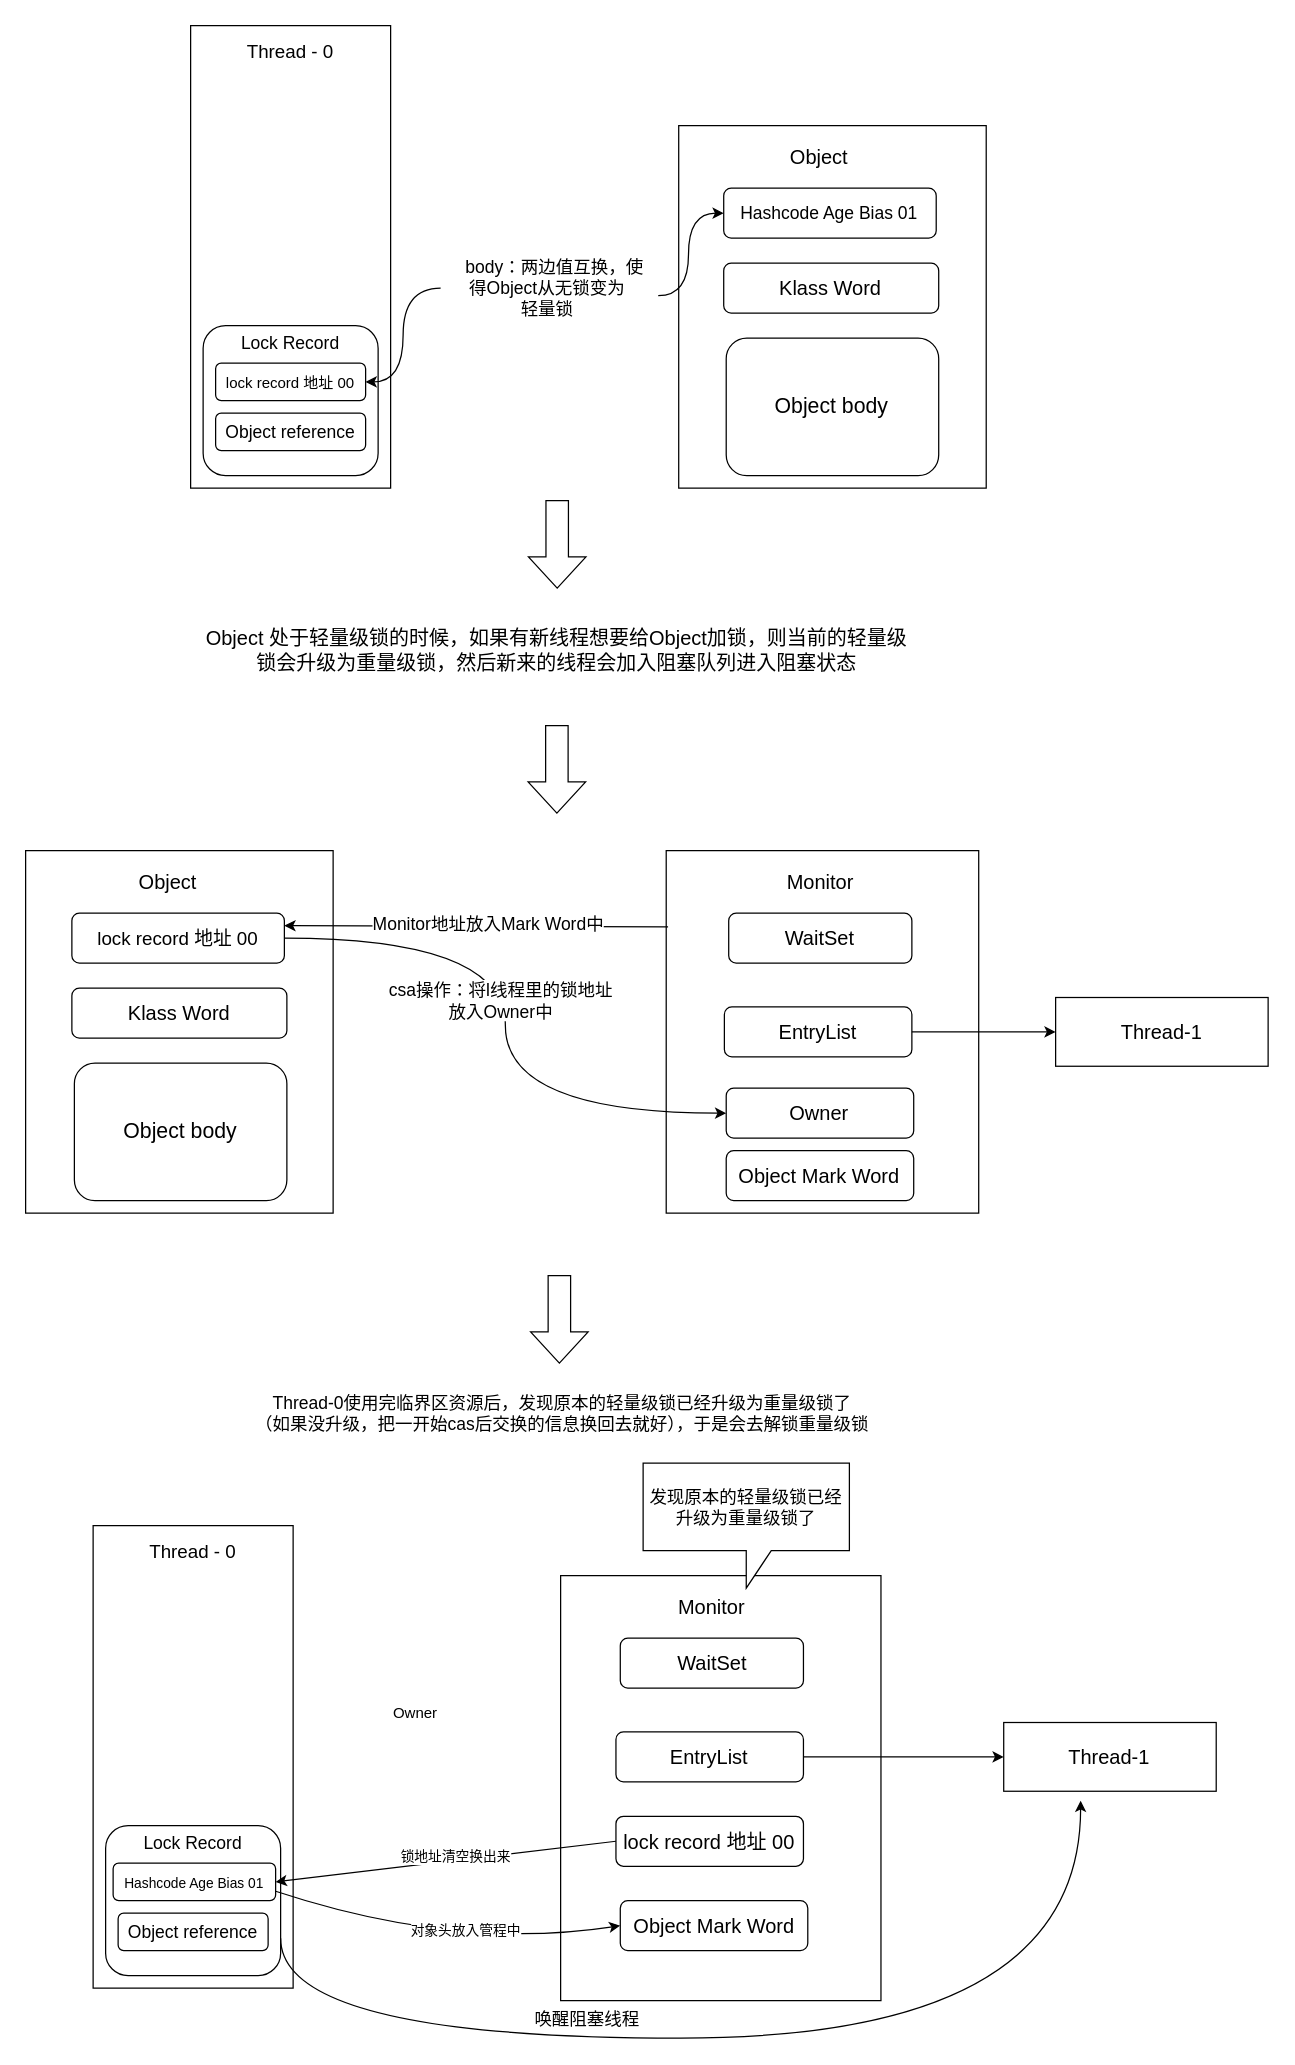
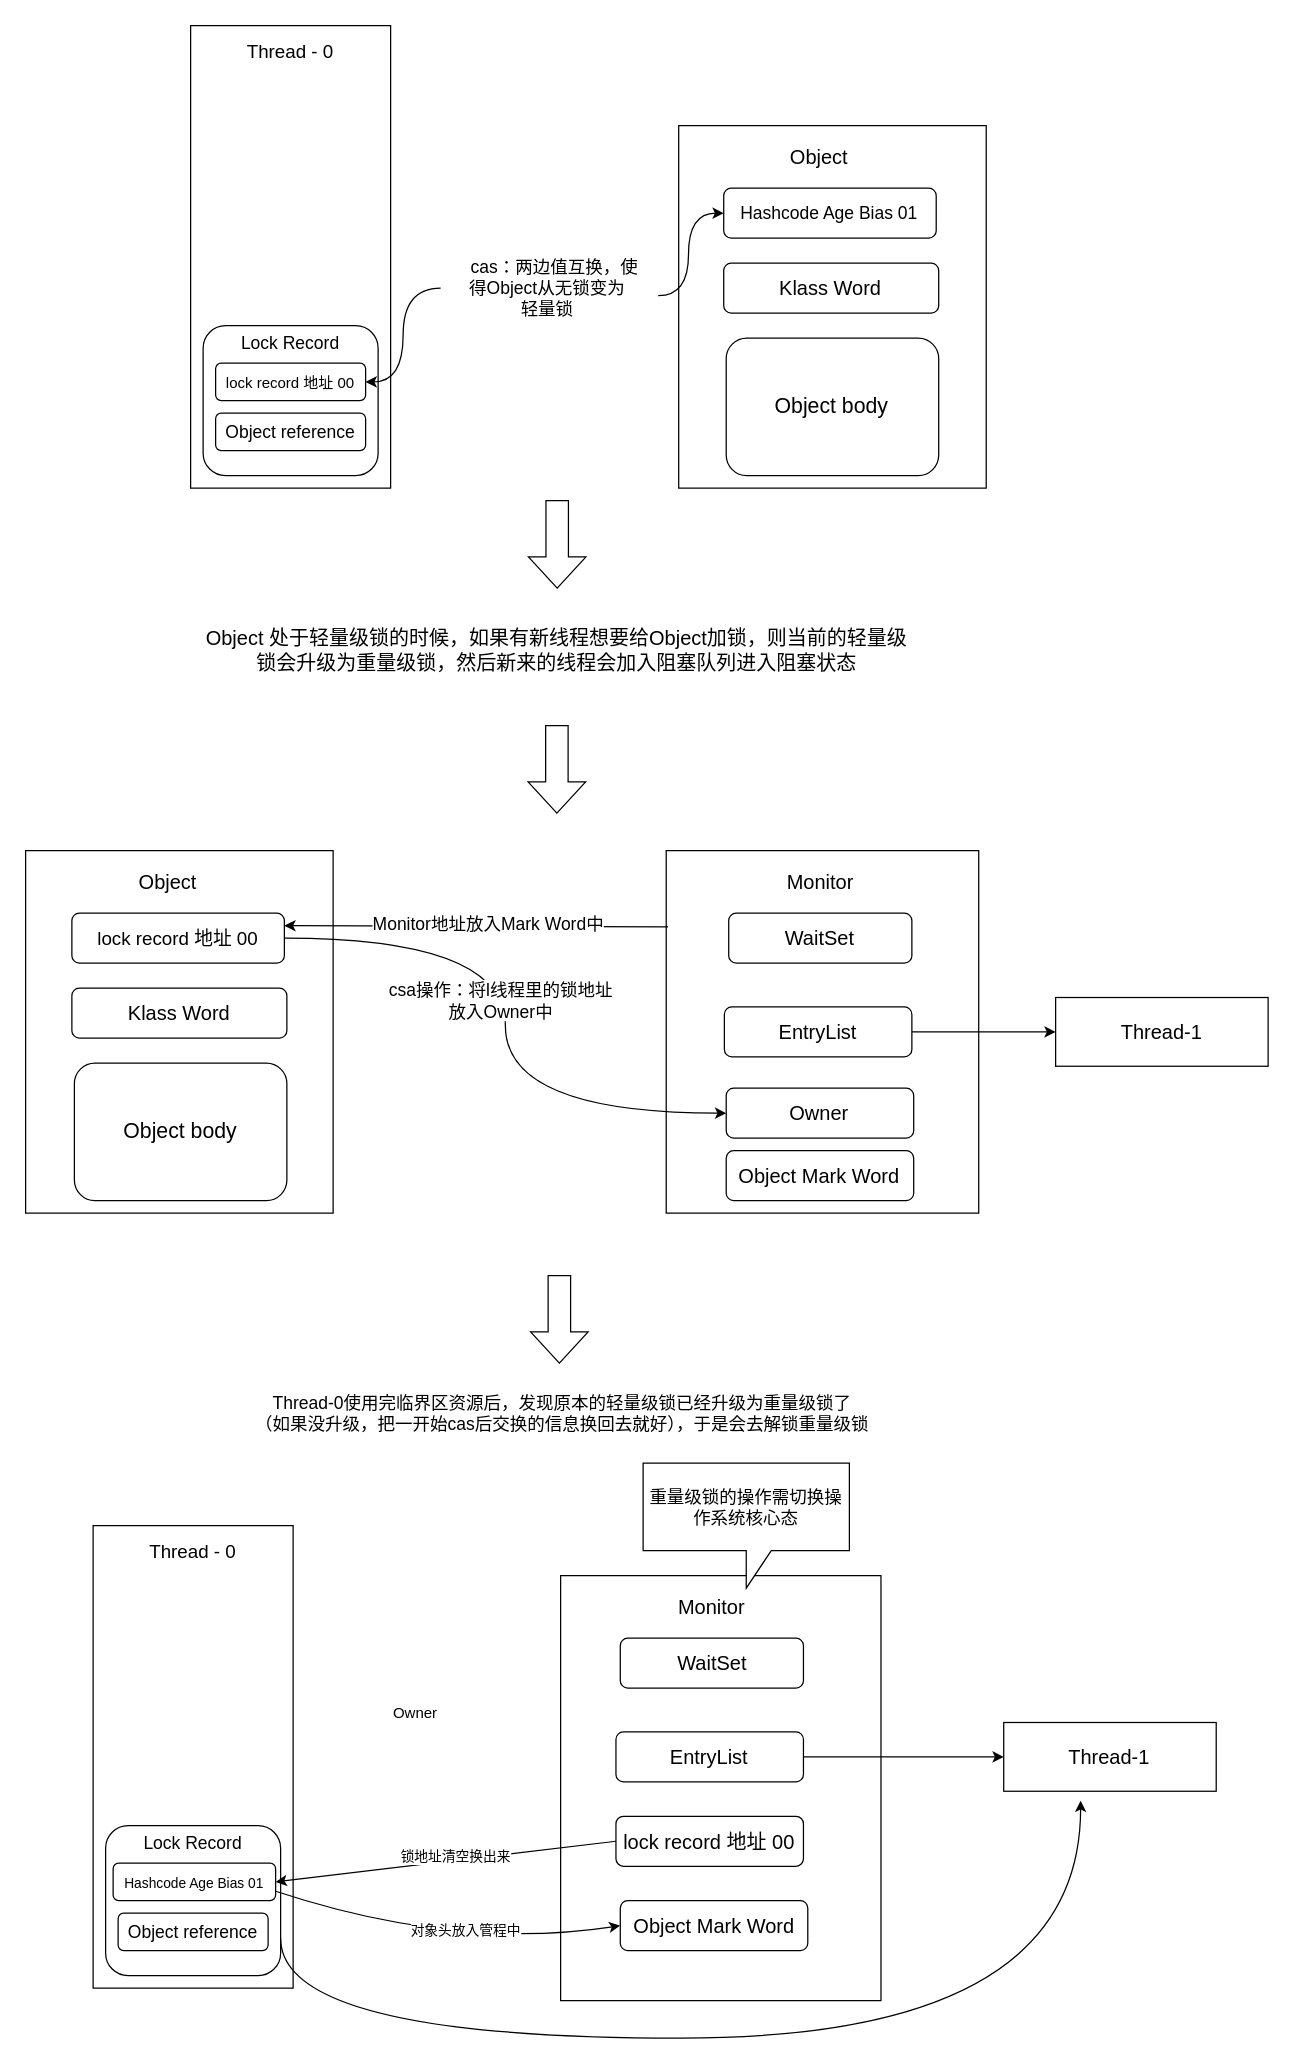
(548, 288) -> (548, 288)
(746, 1507) -> (746, 1507)
(587, 2019) -> none
